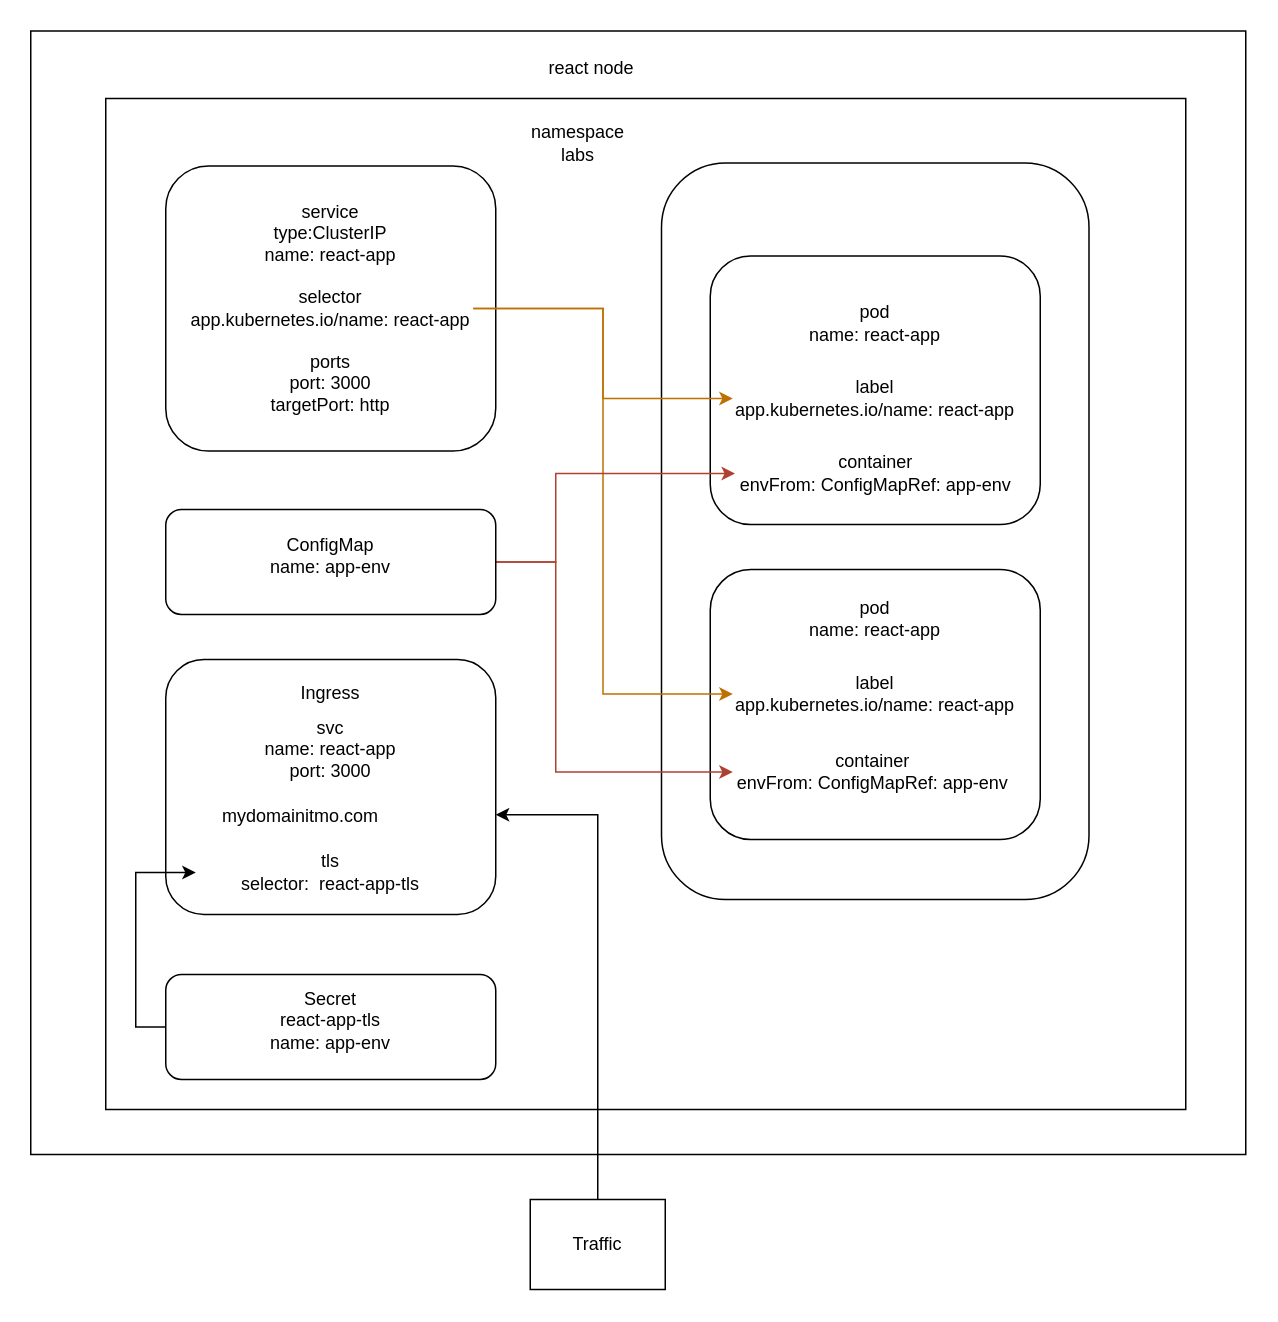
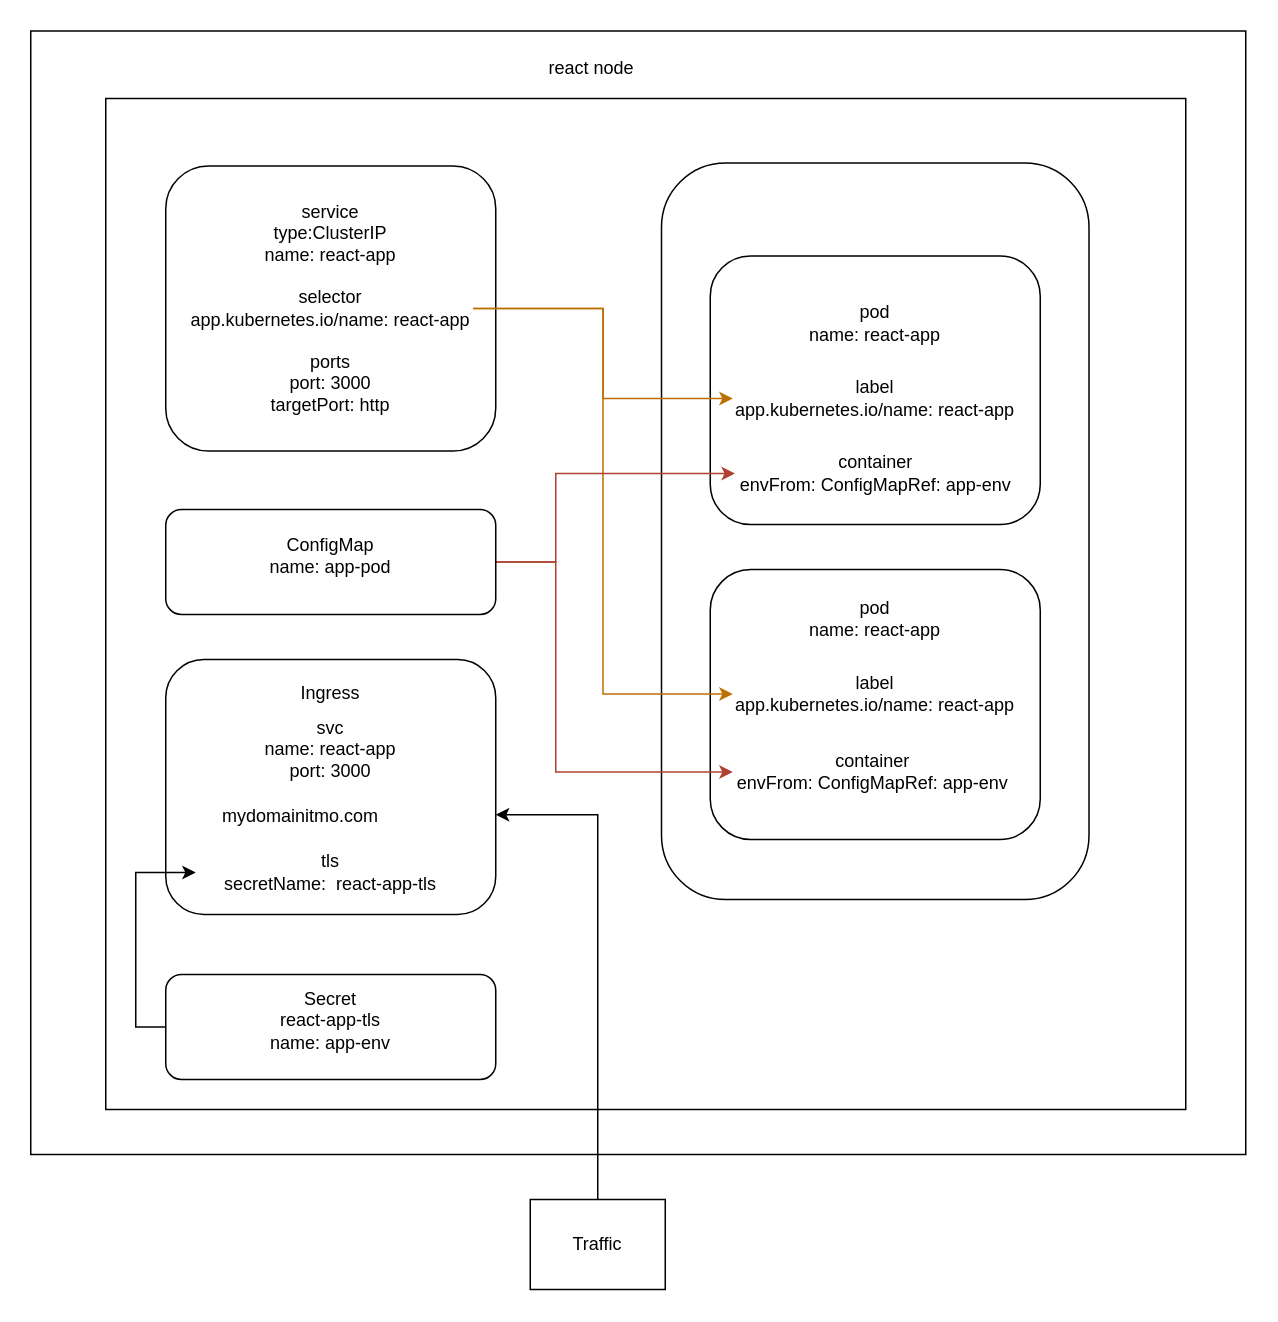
(578, 143) -> none
(331, 556) -> (331, 556)
(331, 872) -> (331, 872)
